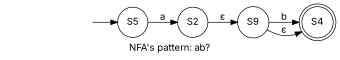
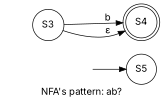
(193, 22) -> none
(253, 22) -> (48, 25)
